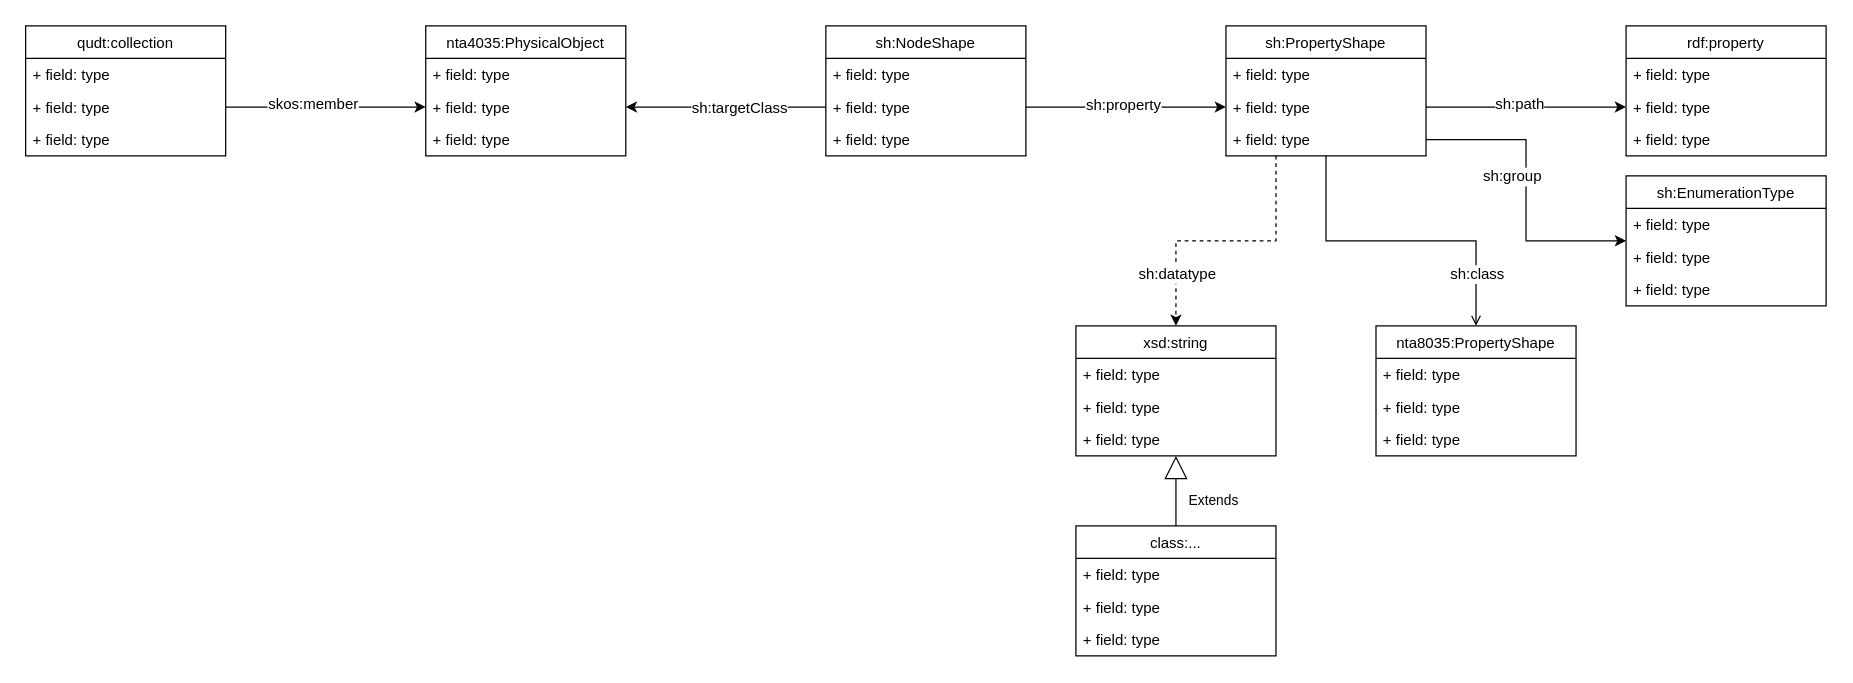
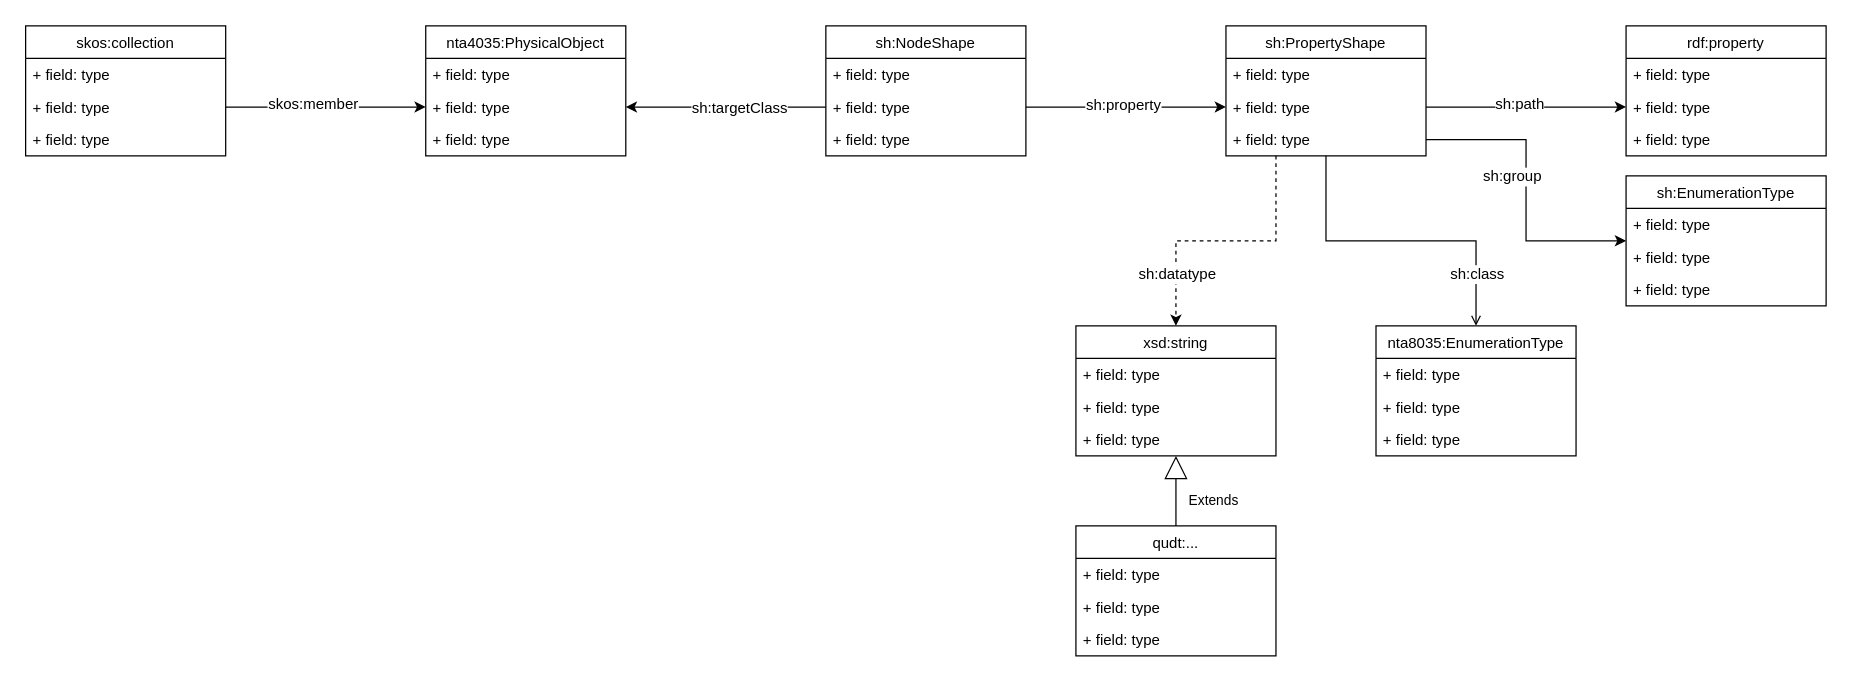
(125, 43) -> (125, 43)
(1475, 343) -> (1475, 343)
(1175, 543) -> (1175, 543)
